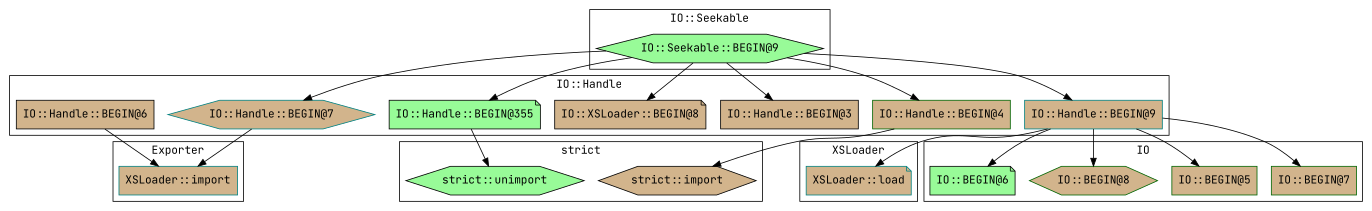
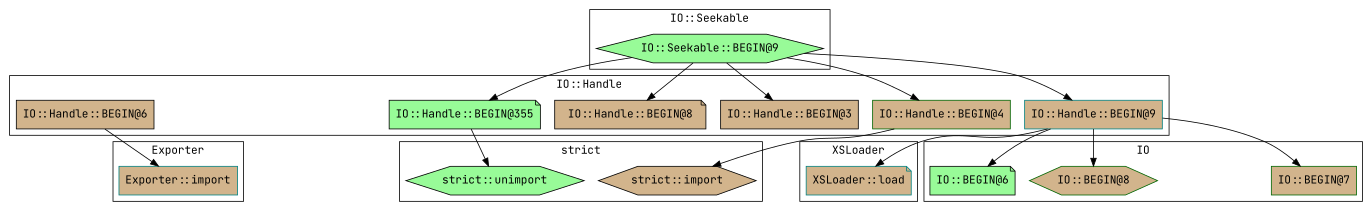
(271, 115) -> none
(630, 115) -> (630, 115)
(178, 181) -> (178, 181)
(1214, 181) -> none
